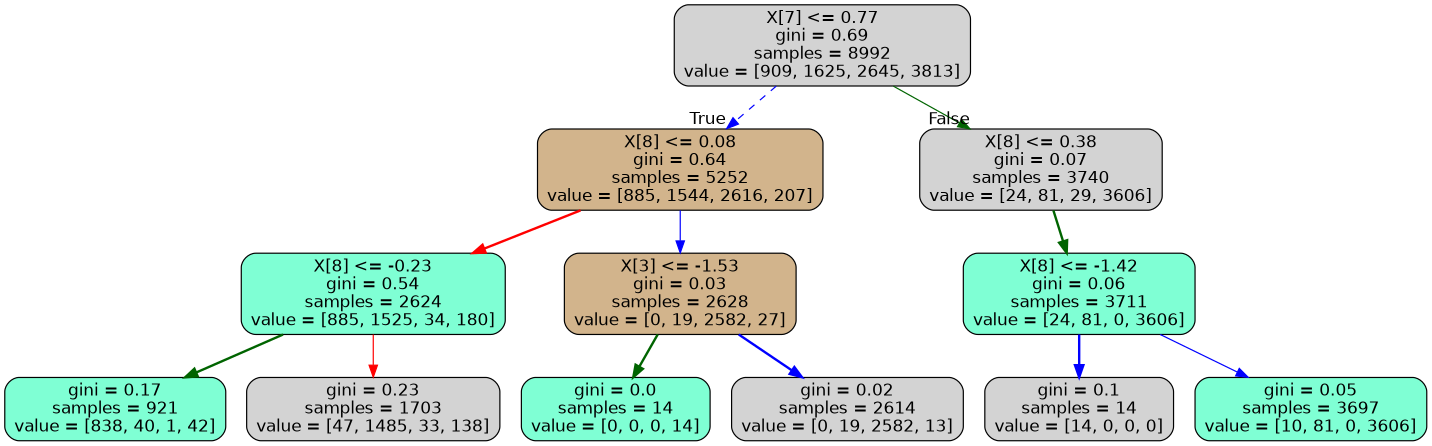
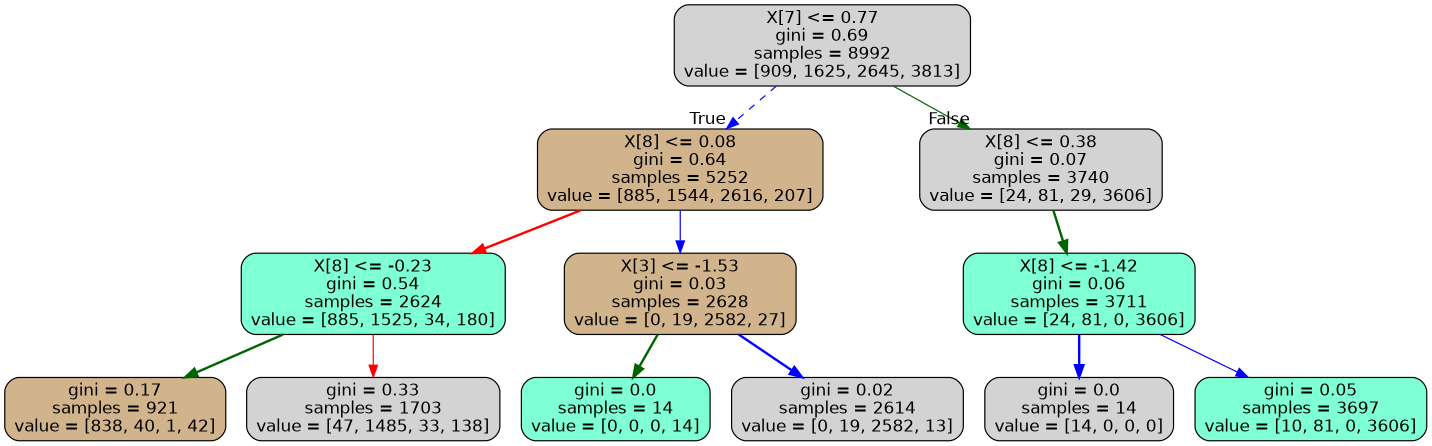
(115, 409) -> (115, 409)
(373, 409) -> (373, 409)
(1079, 409) -> (1079, 409)
